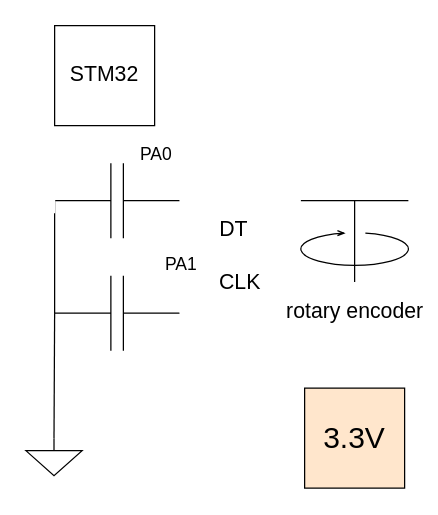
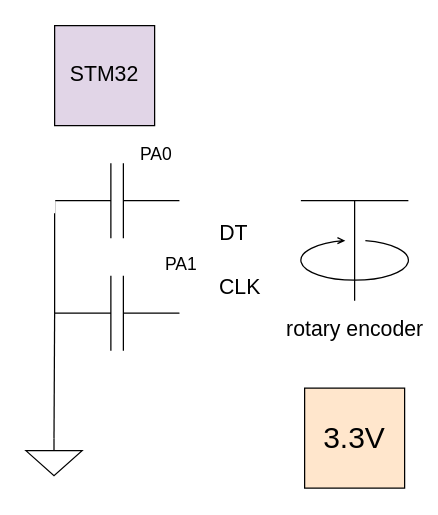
(104, 76) -> (104, 76)
(354, 241) -> (354, 251)
